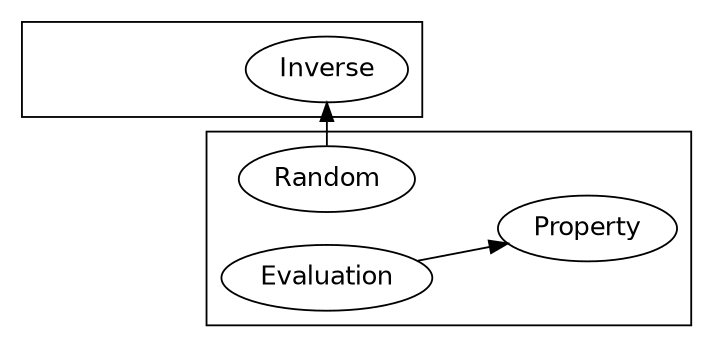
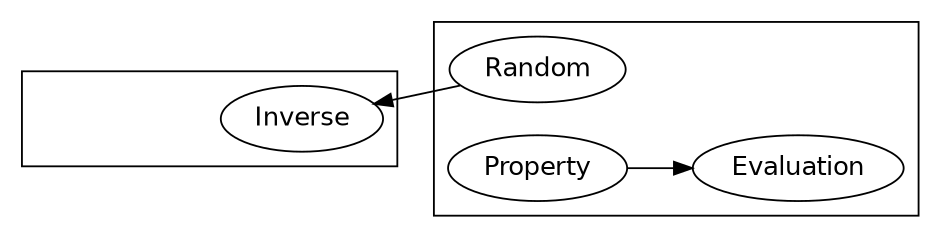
(454, 254) -> (650, 168)
